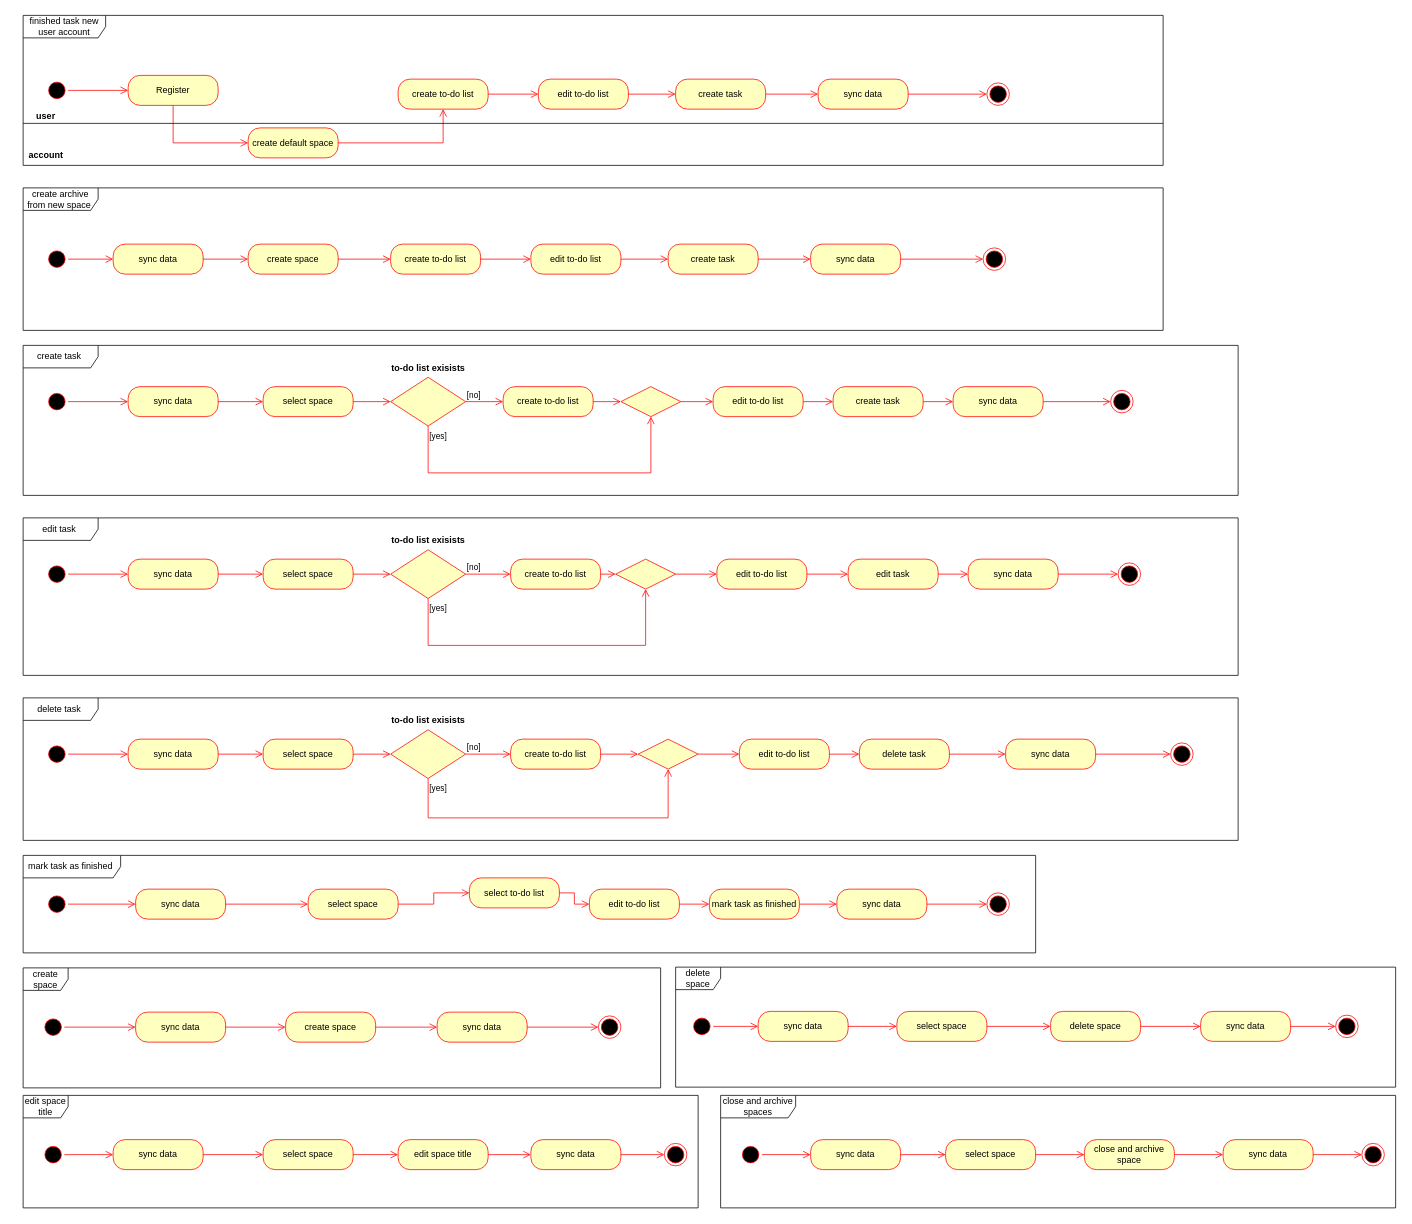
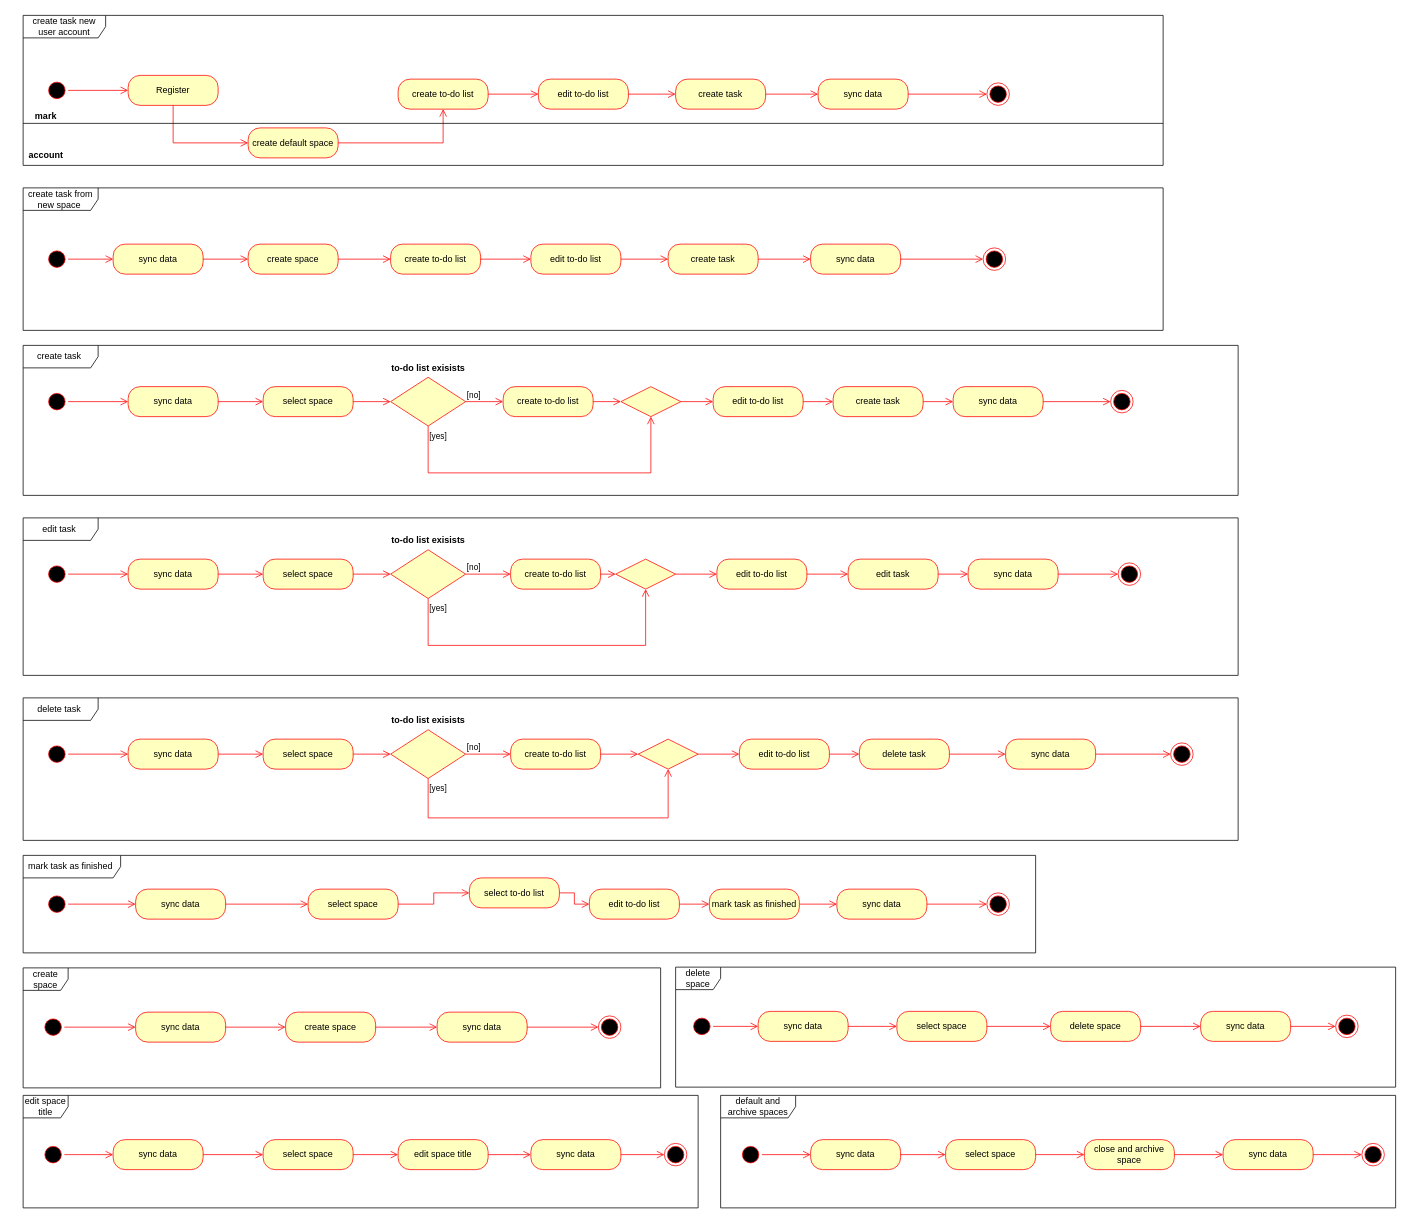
(64, 27) -> (64, 27)
(46, 117) -> (46, 117)
(60, 199) -> (60, 199)
(758, 1107) -> (758, 1107)
